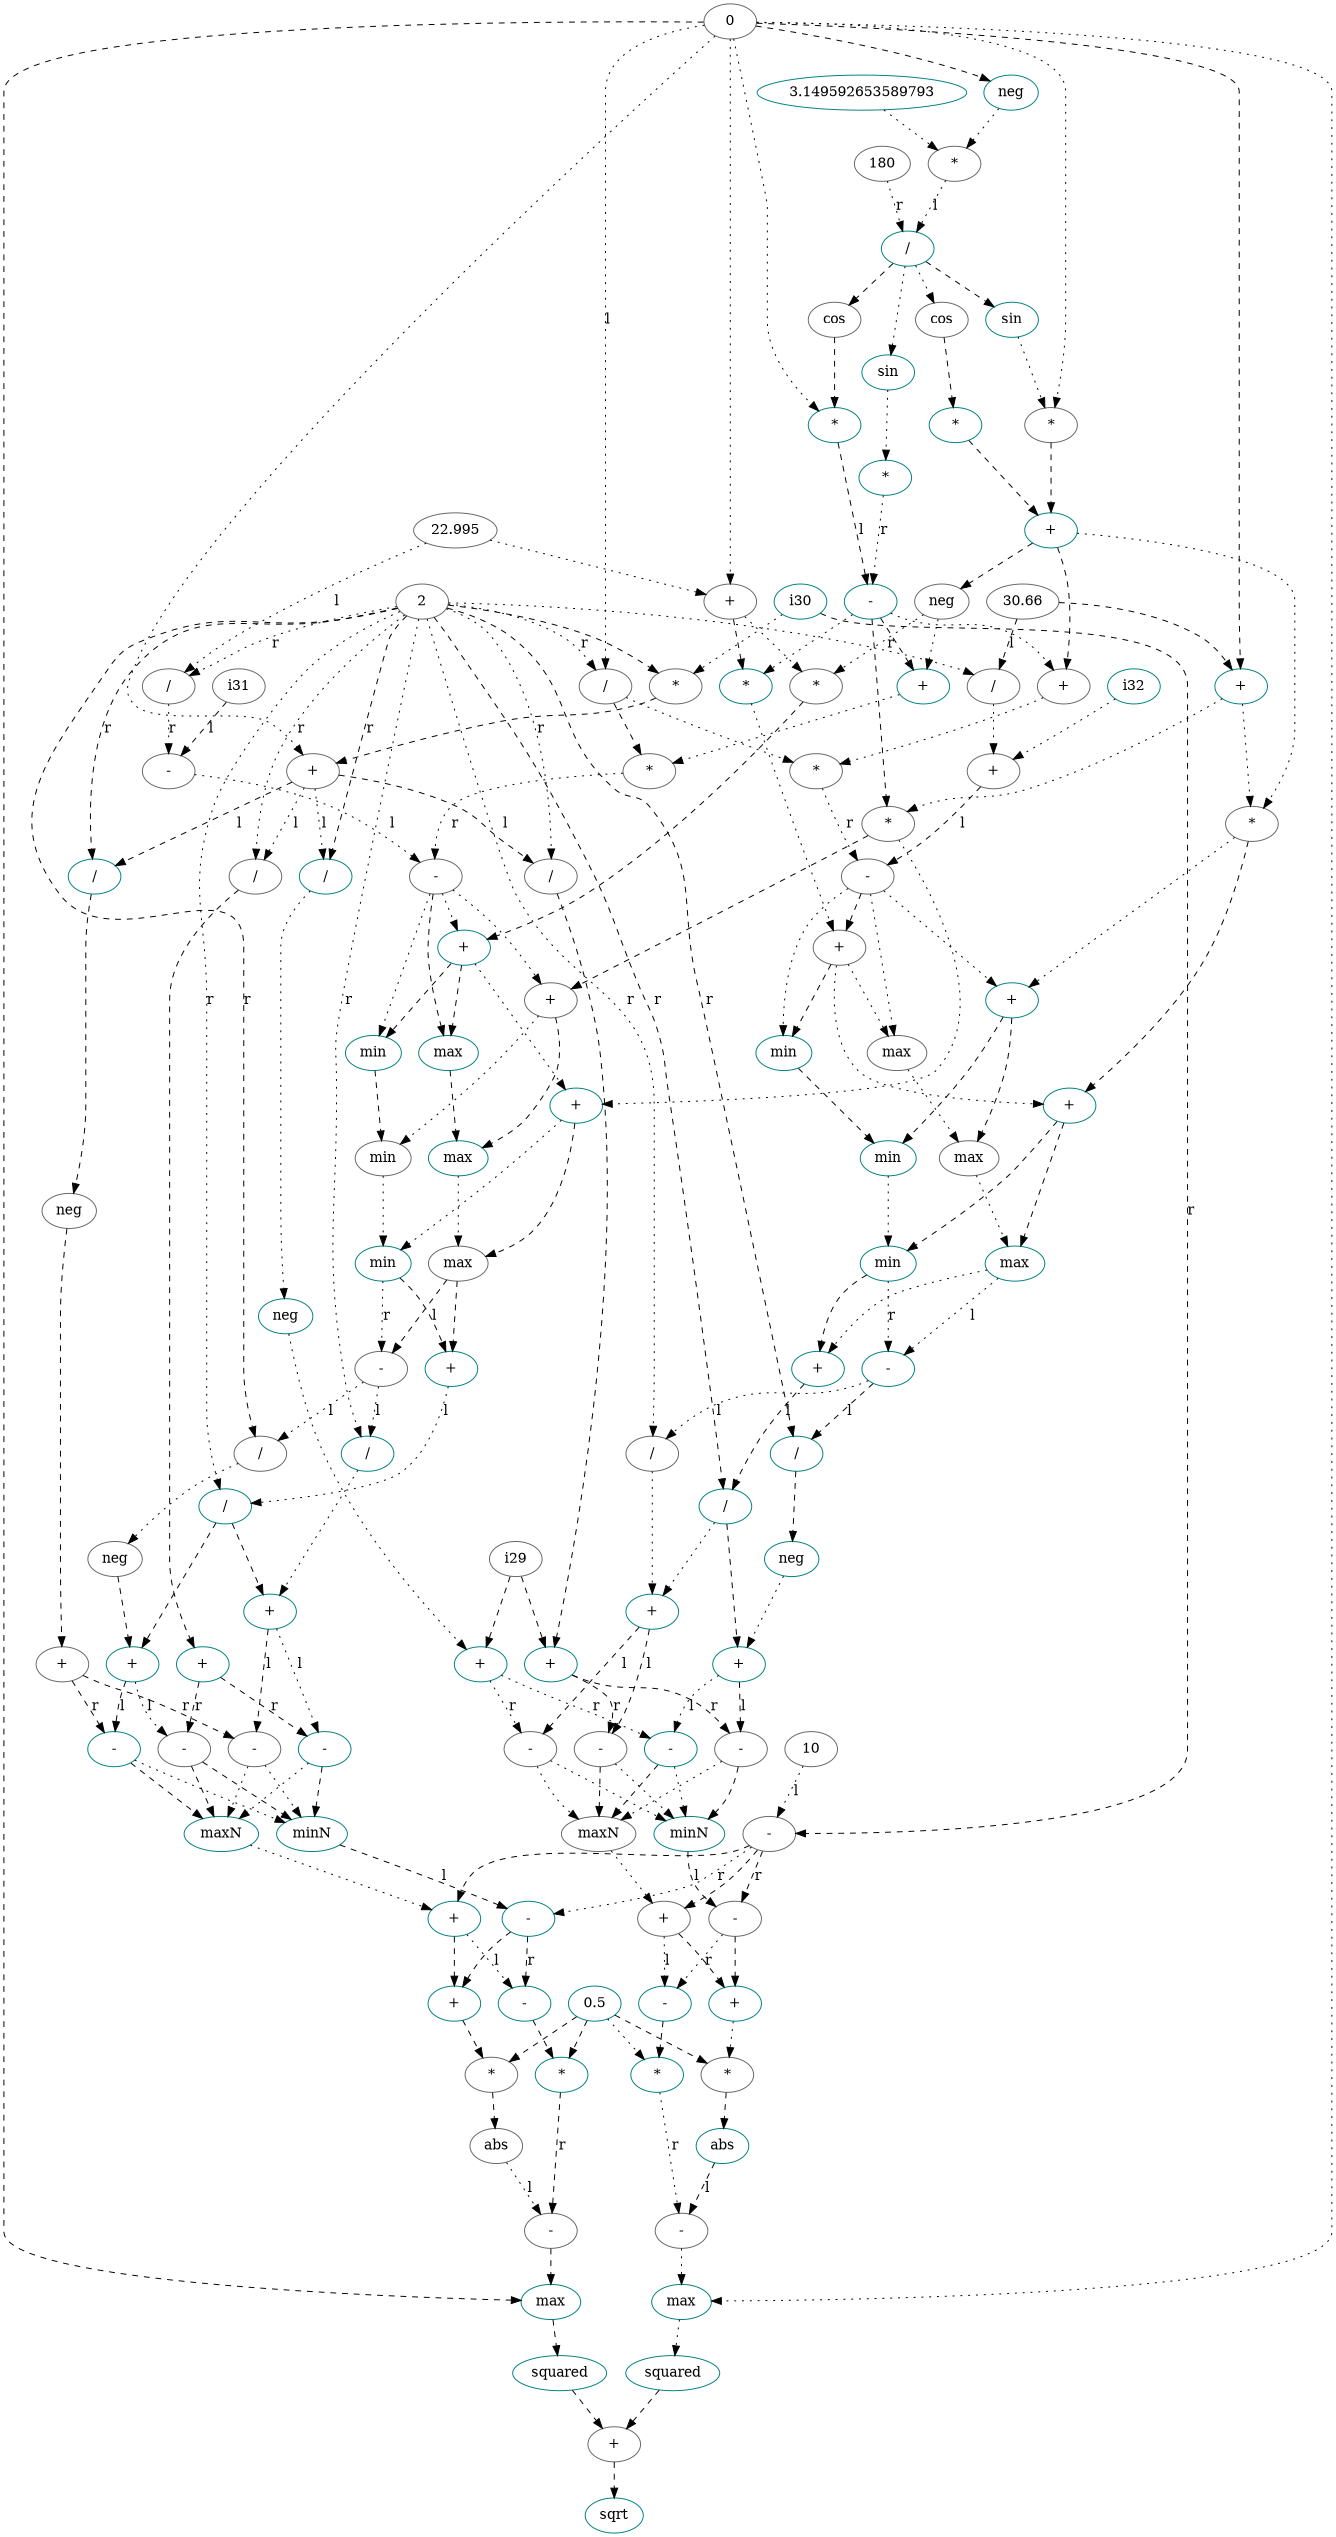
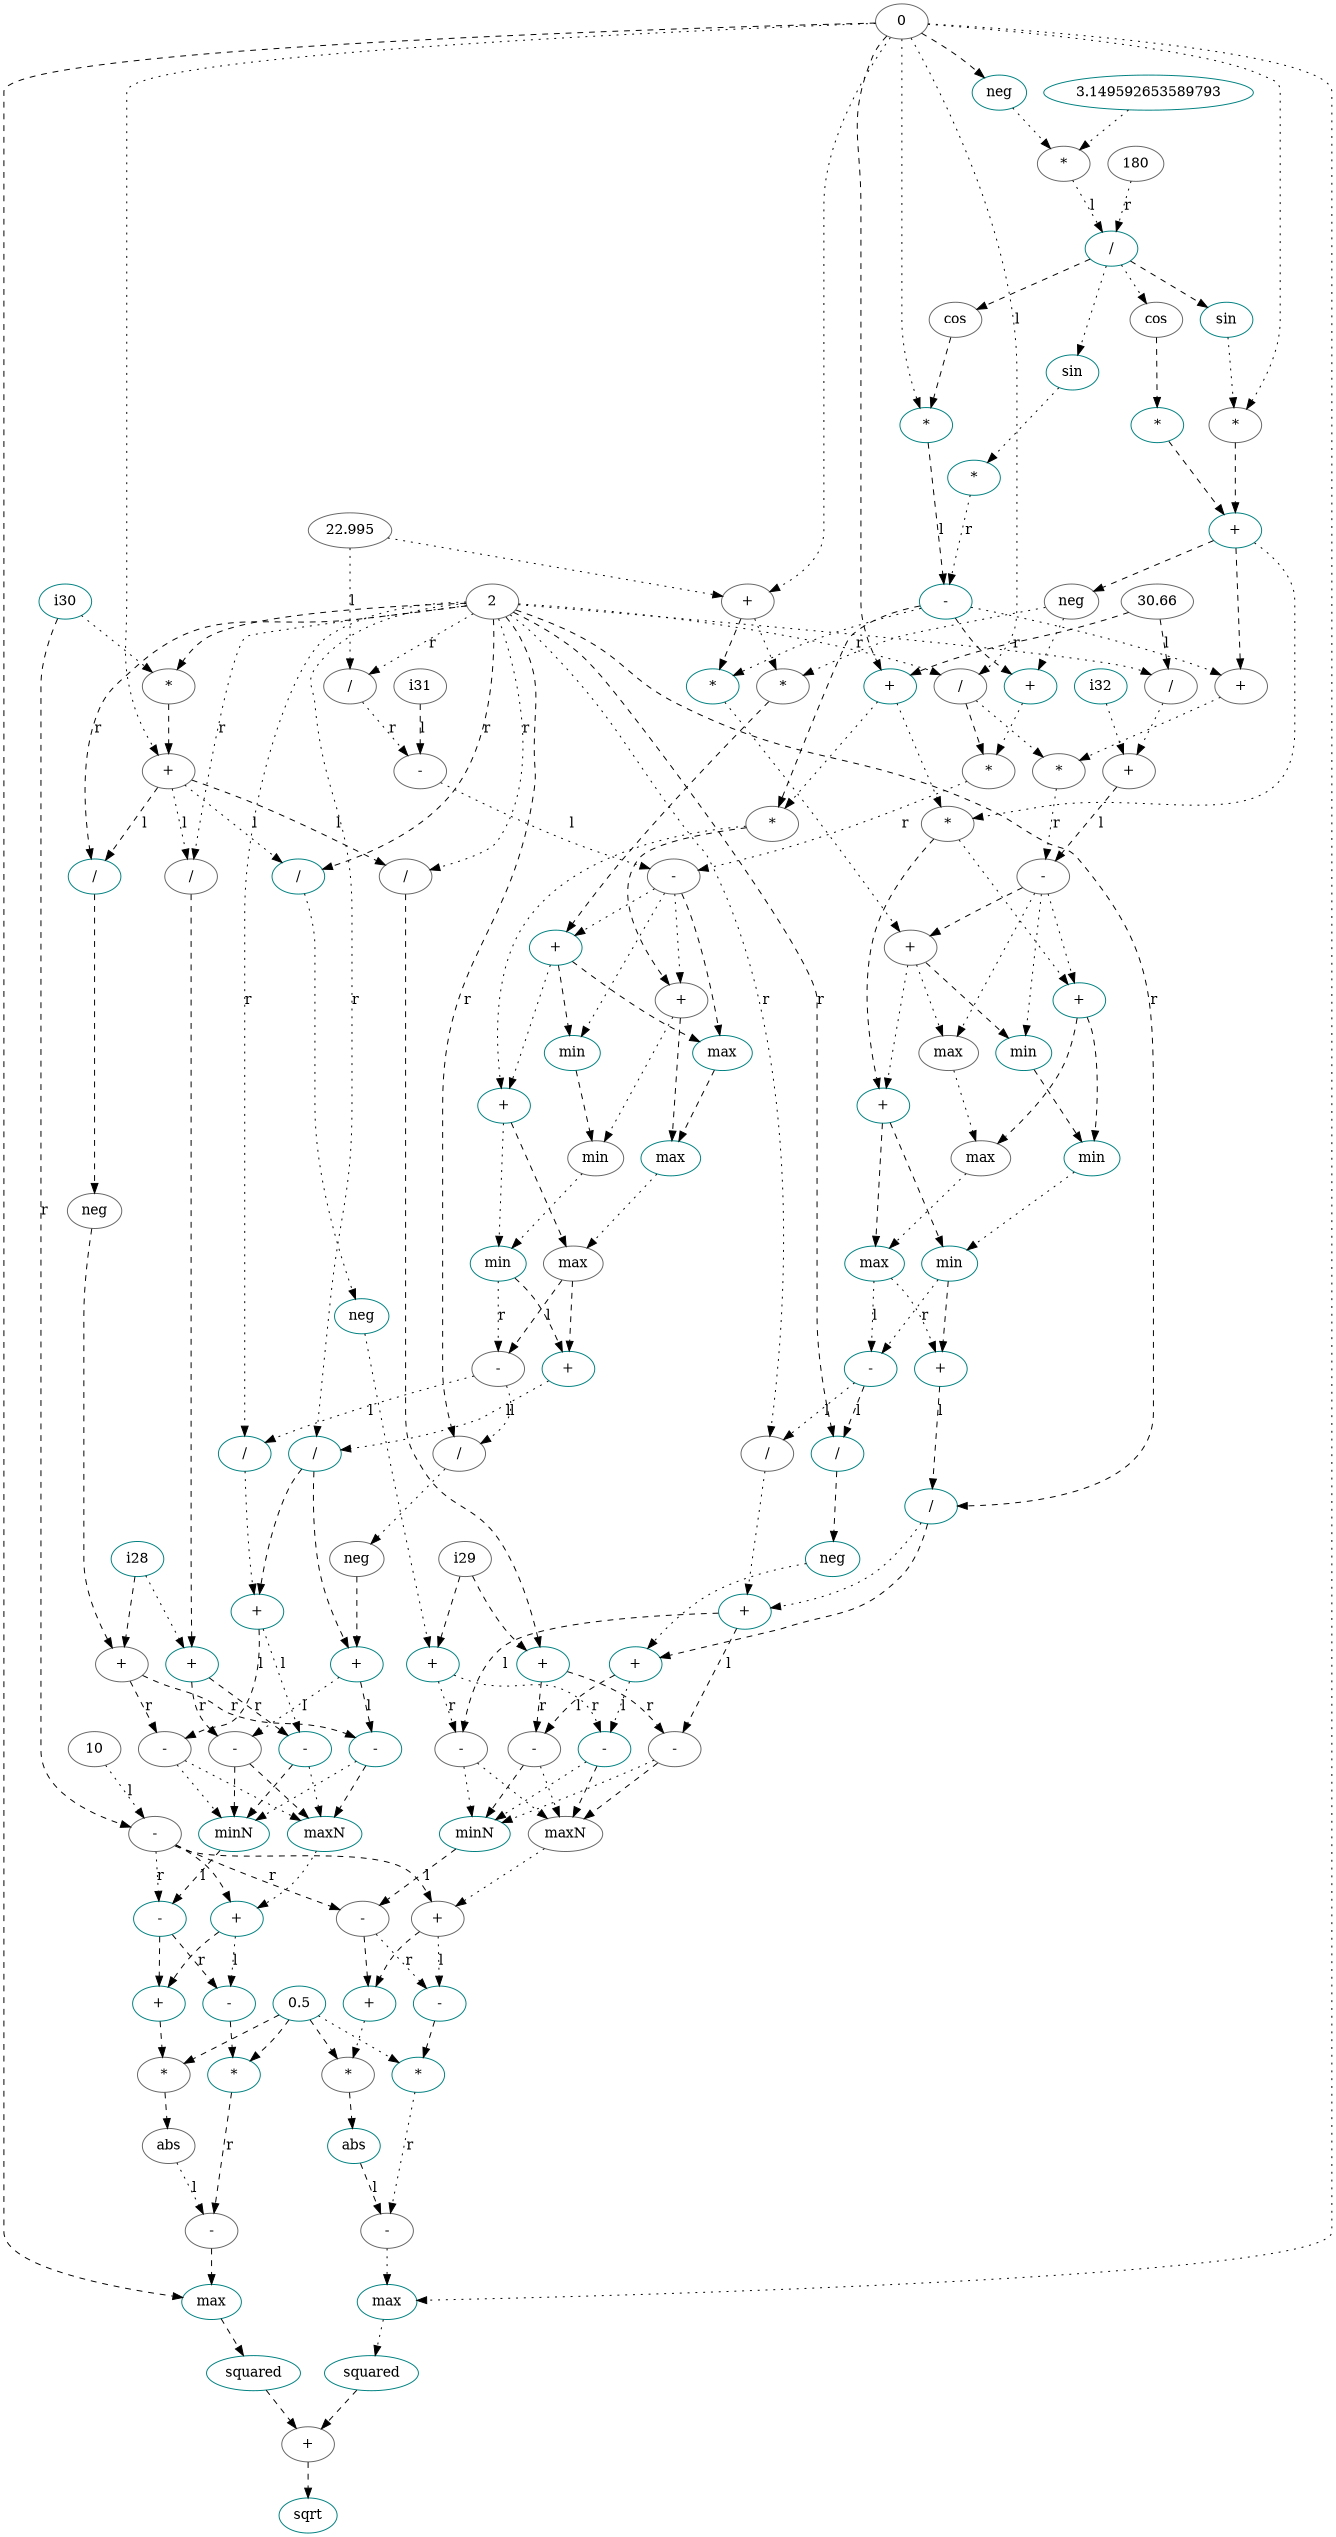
none -> (137, 1559)
